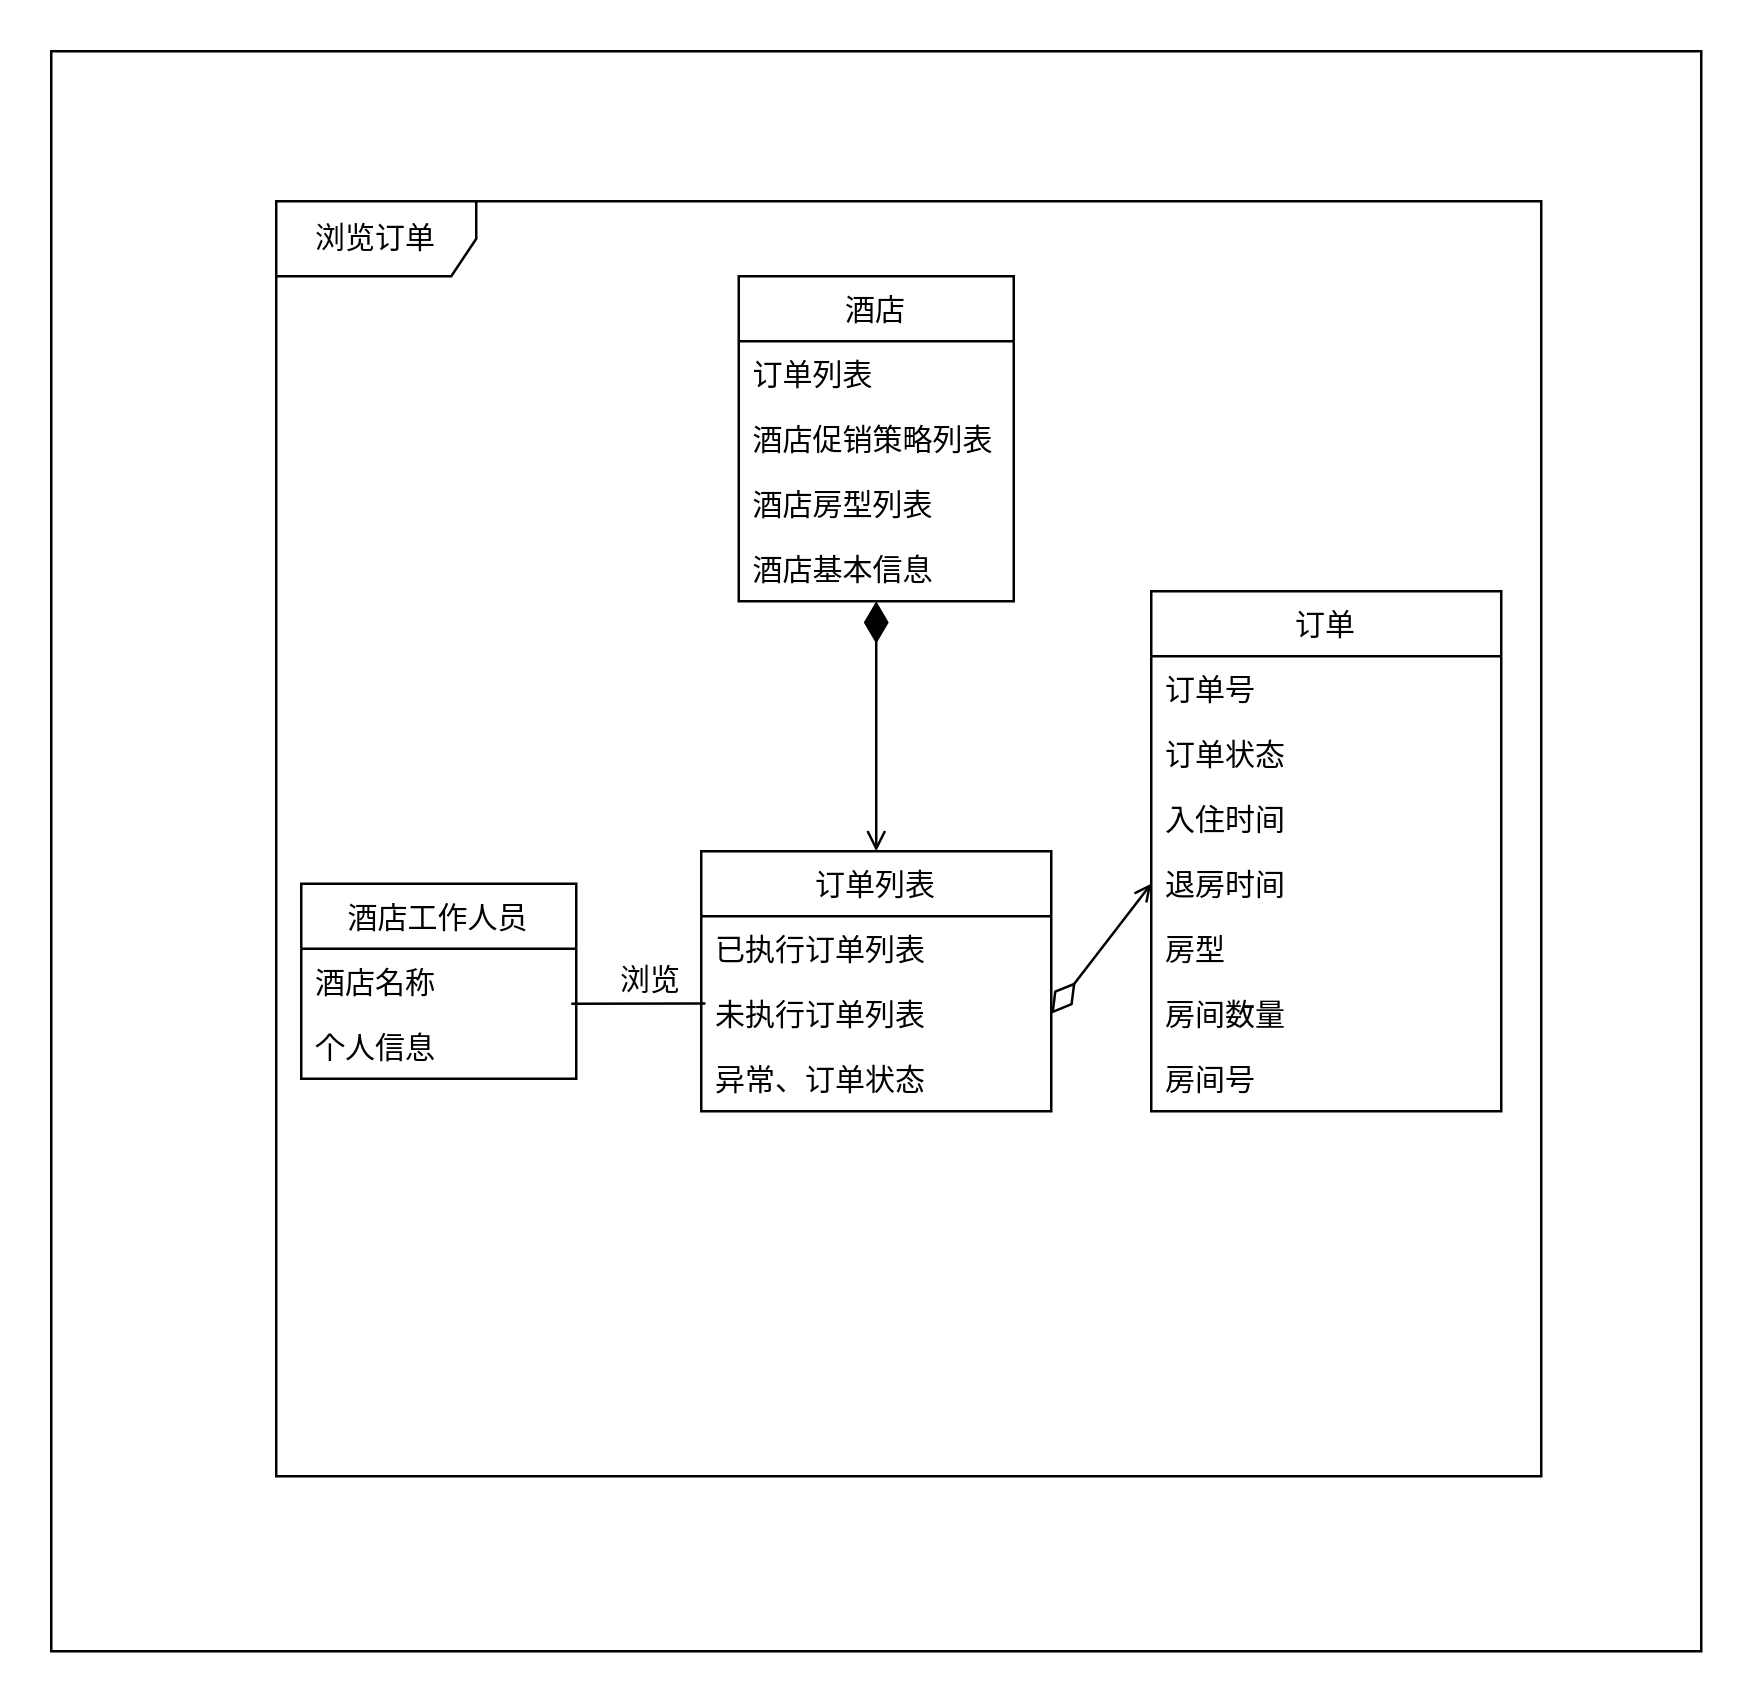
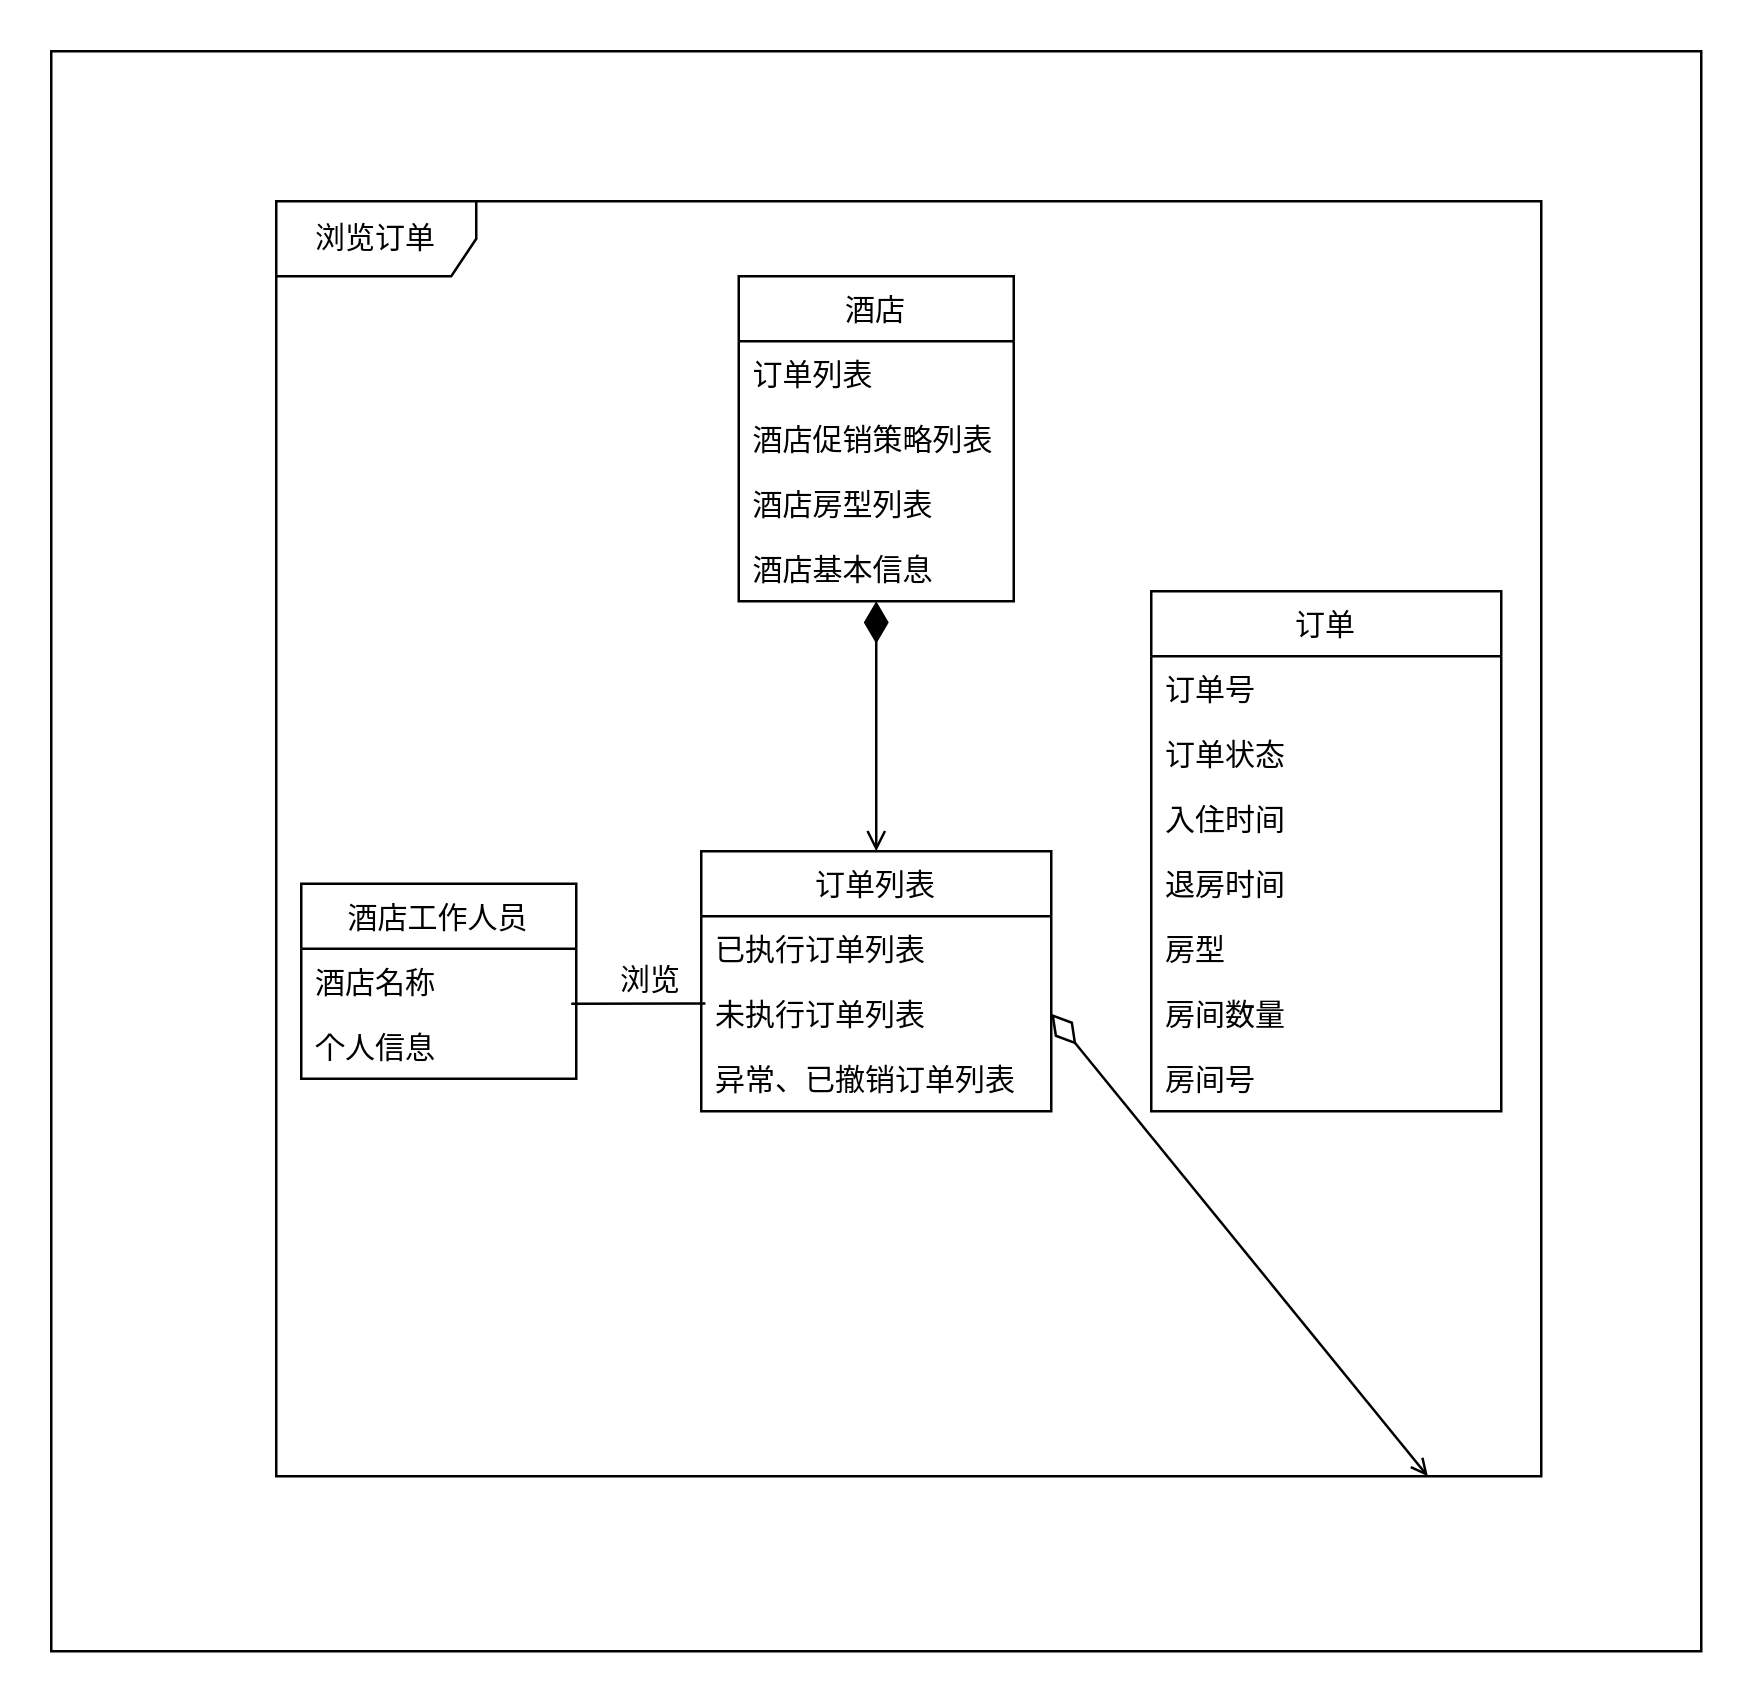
(1111, 936) -> (1249, 1257)
(820, 1080) -> (865, 1080)
